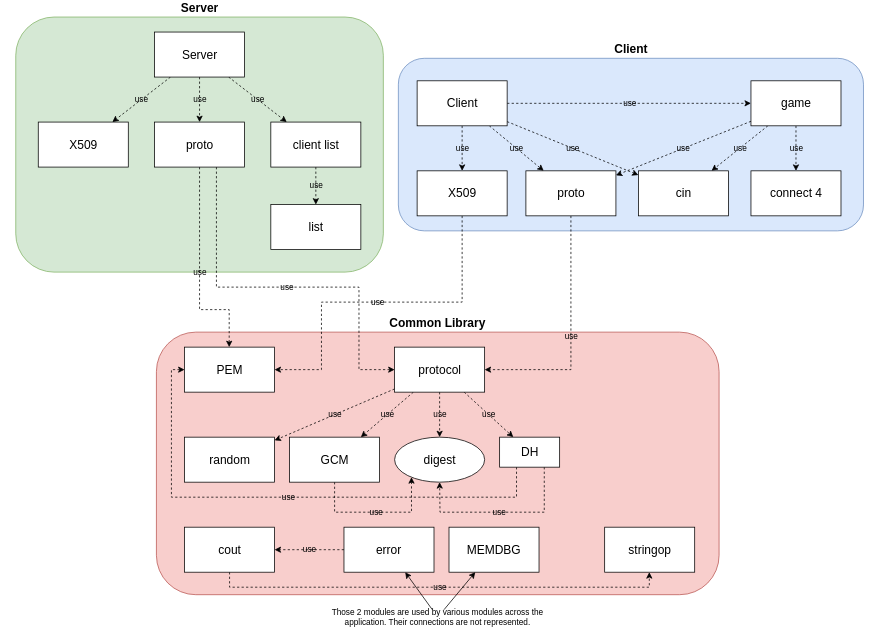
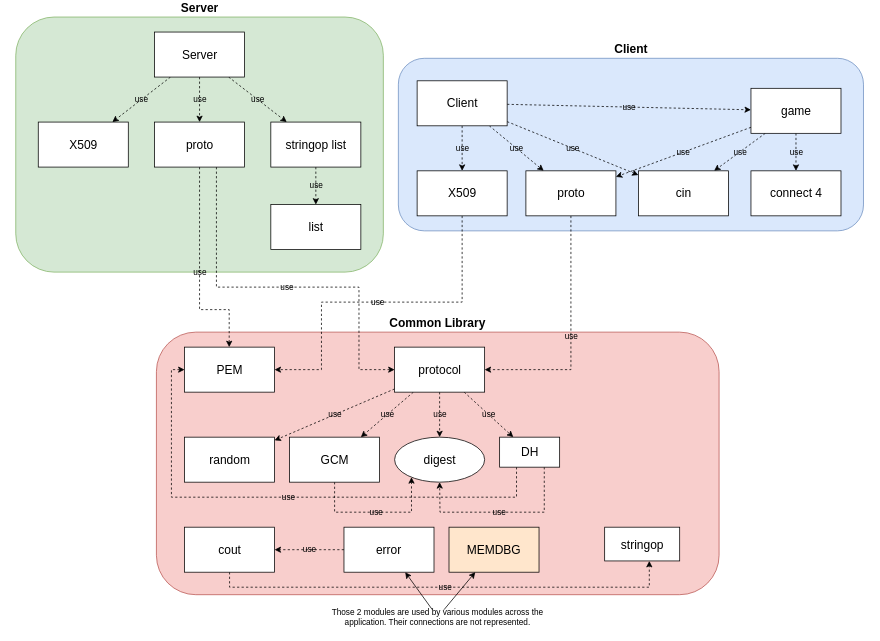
(796, 103) -> (796, 111)
(316, 144) -> (316, 144)
(494, 549) -> (494, 549)
(650, 549) -> (642, 544)
